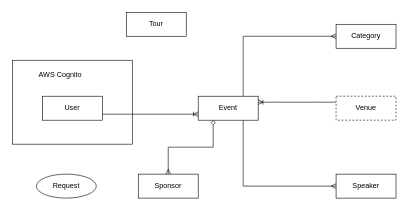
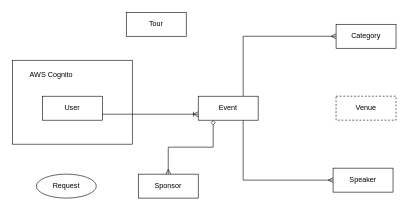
(60, 75) -> (51, 75)
(262, 102) -> none
(366, 186) -> (363, 180)
